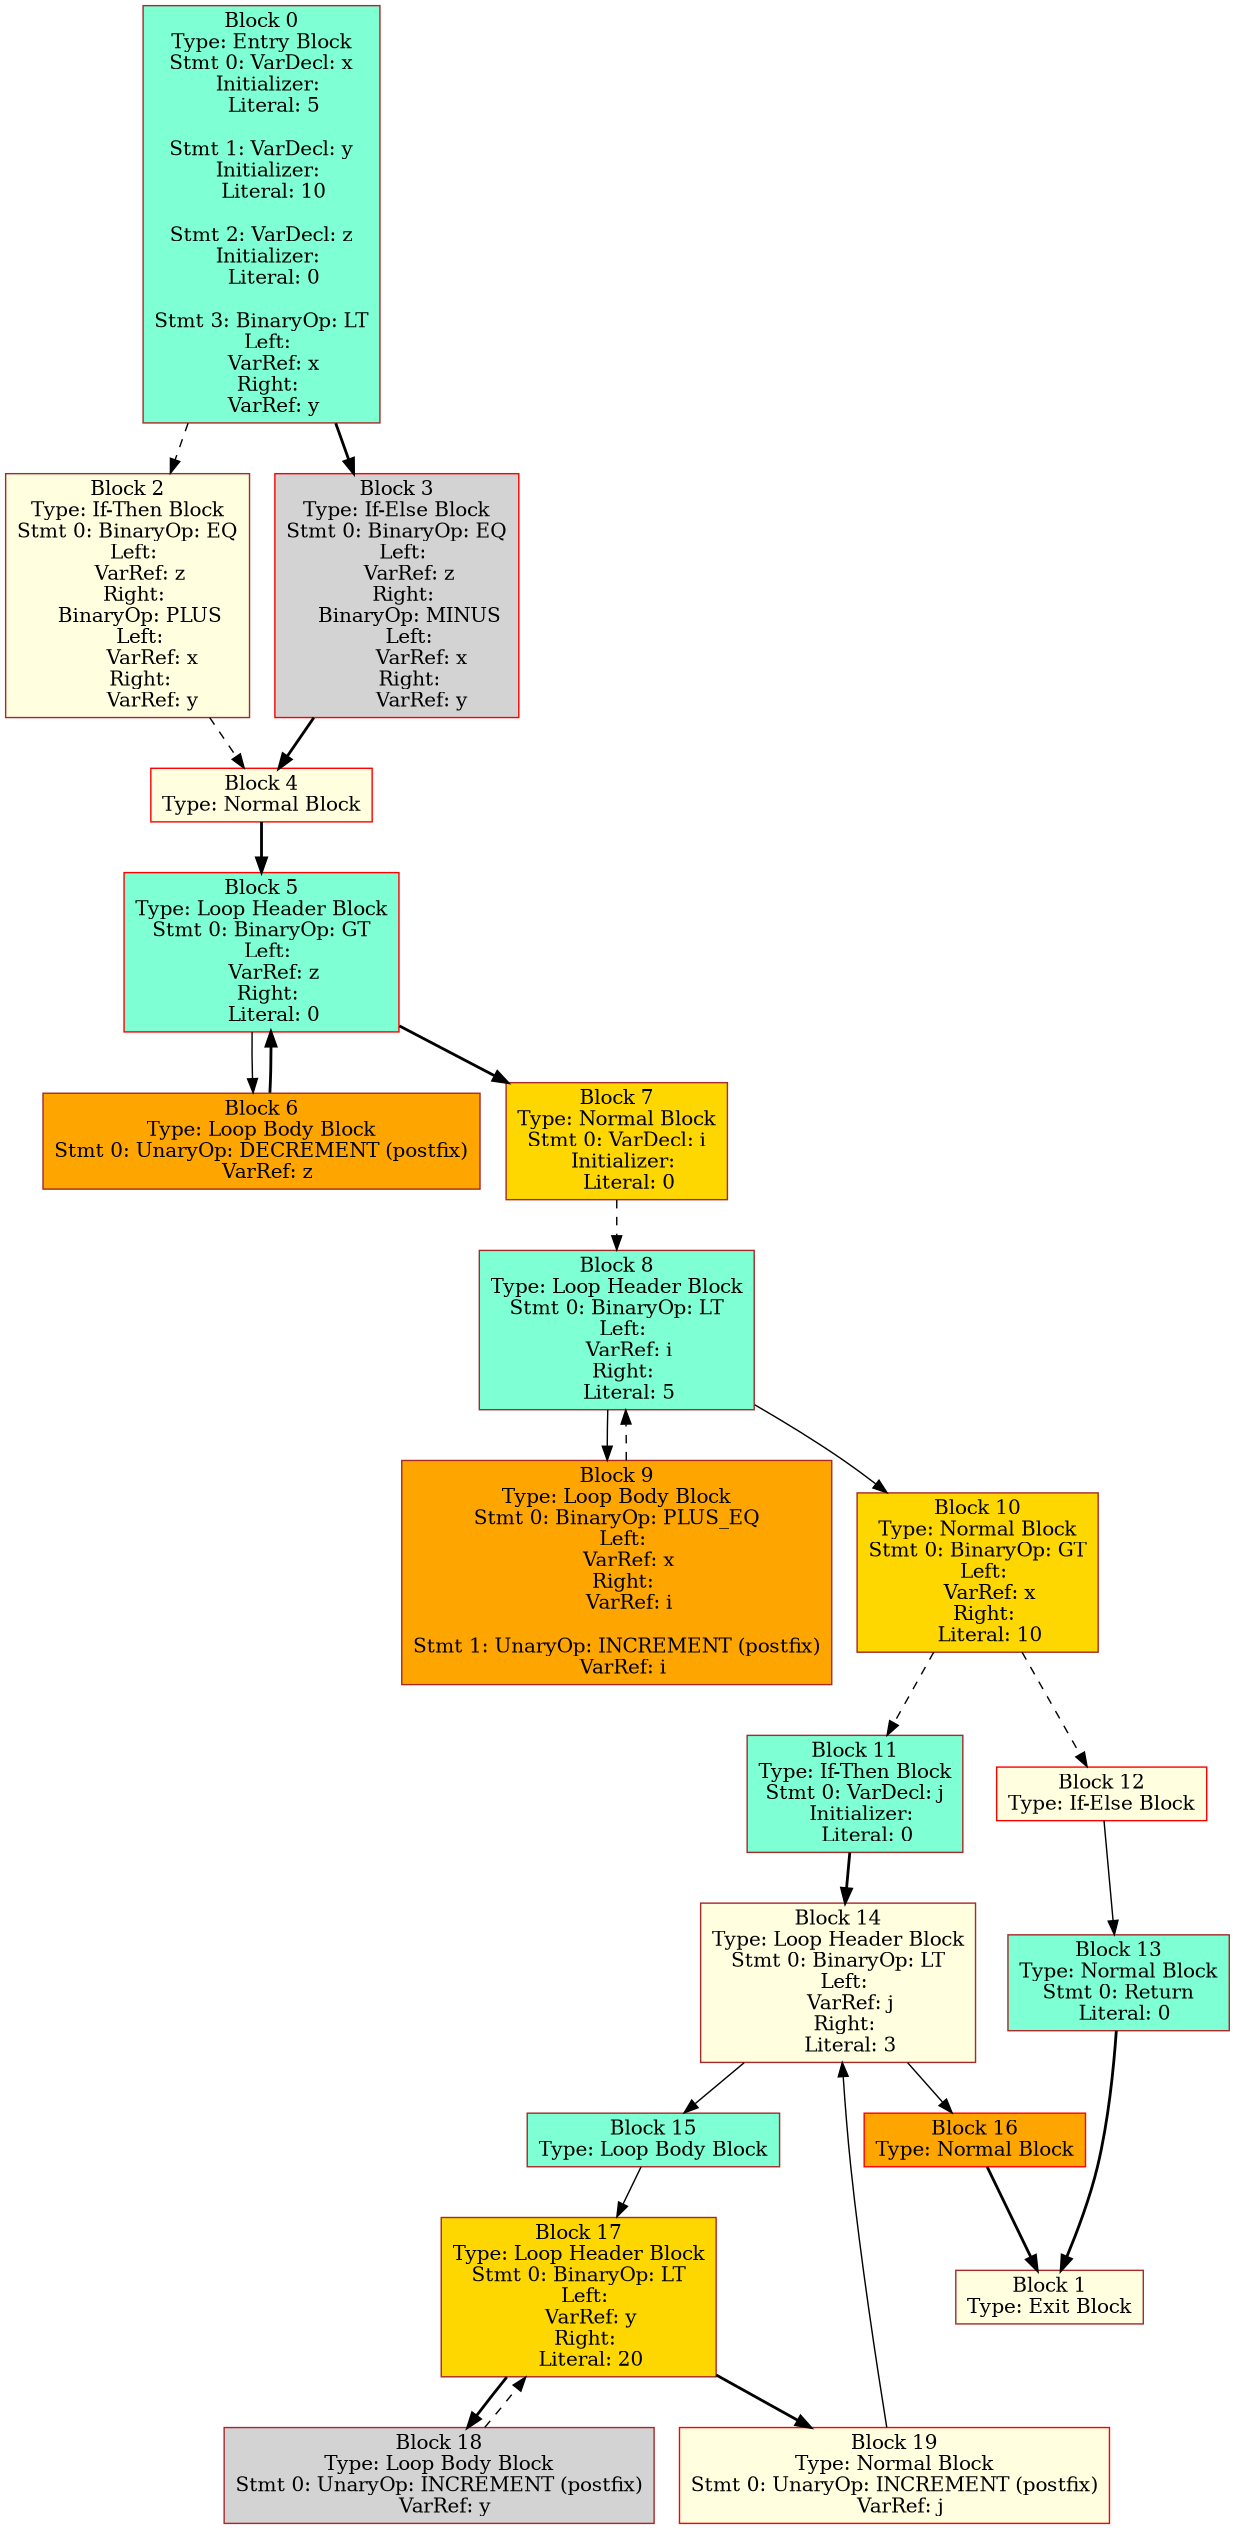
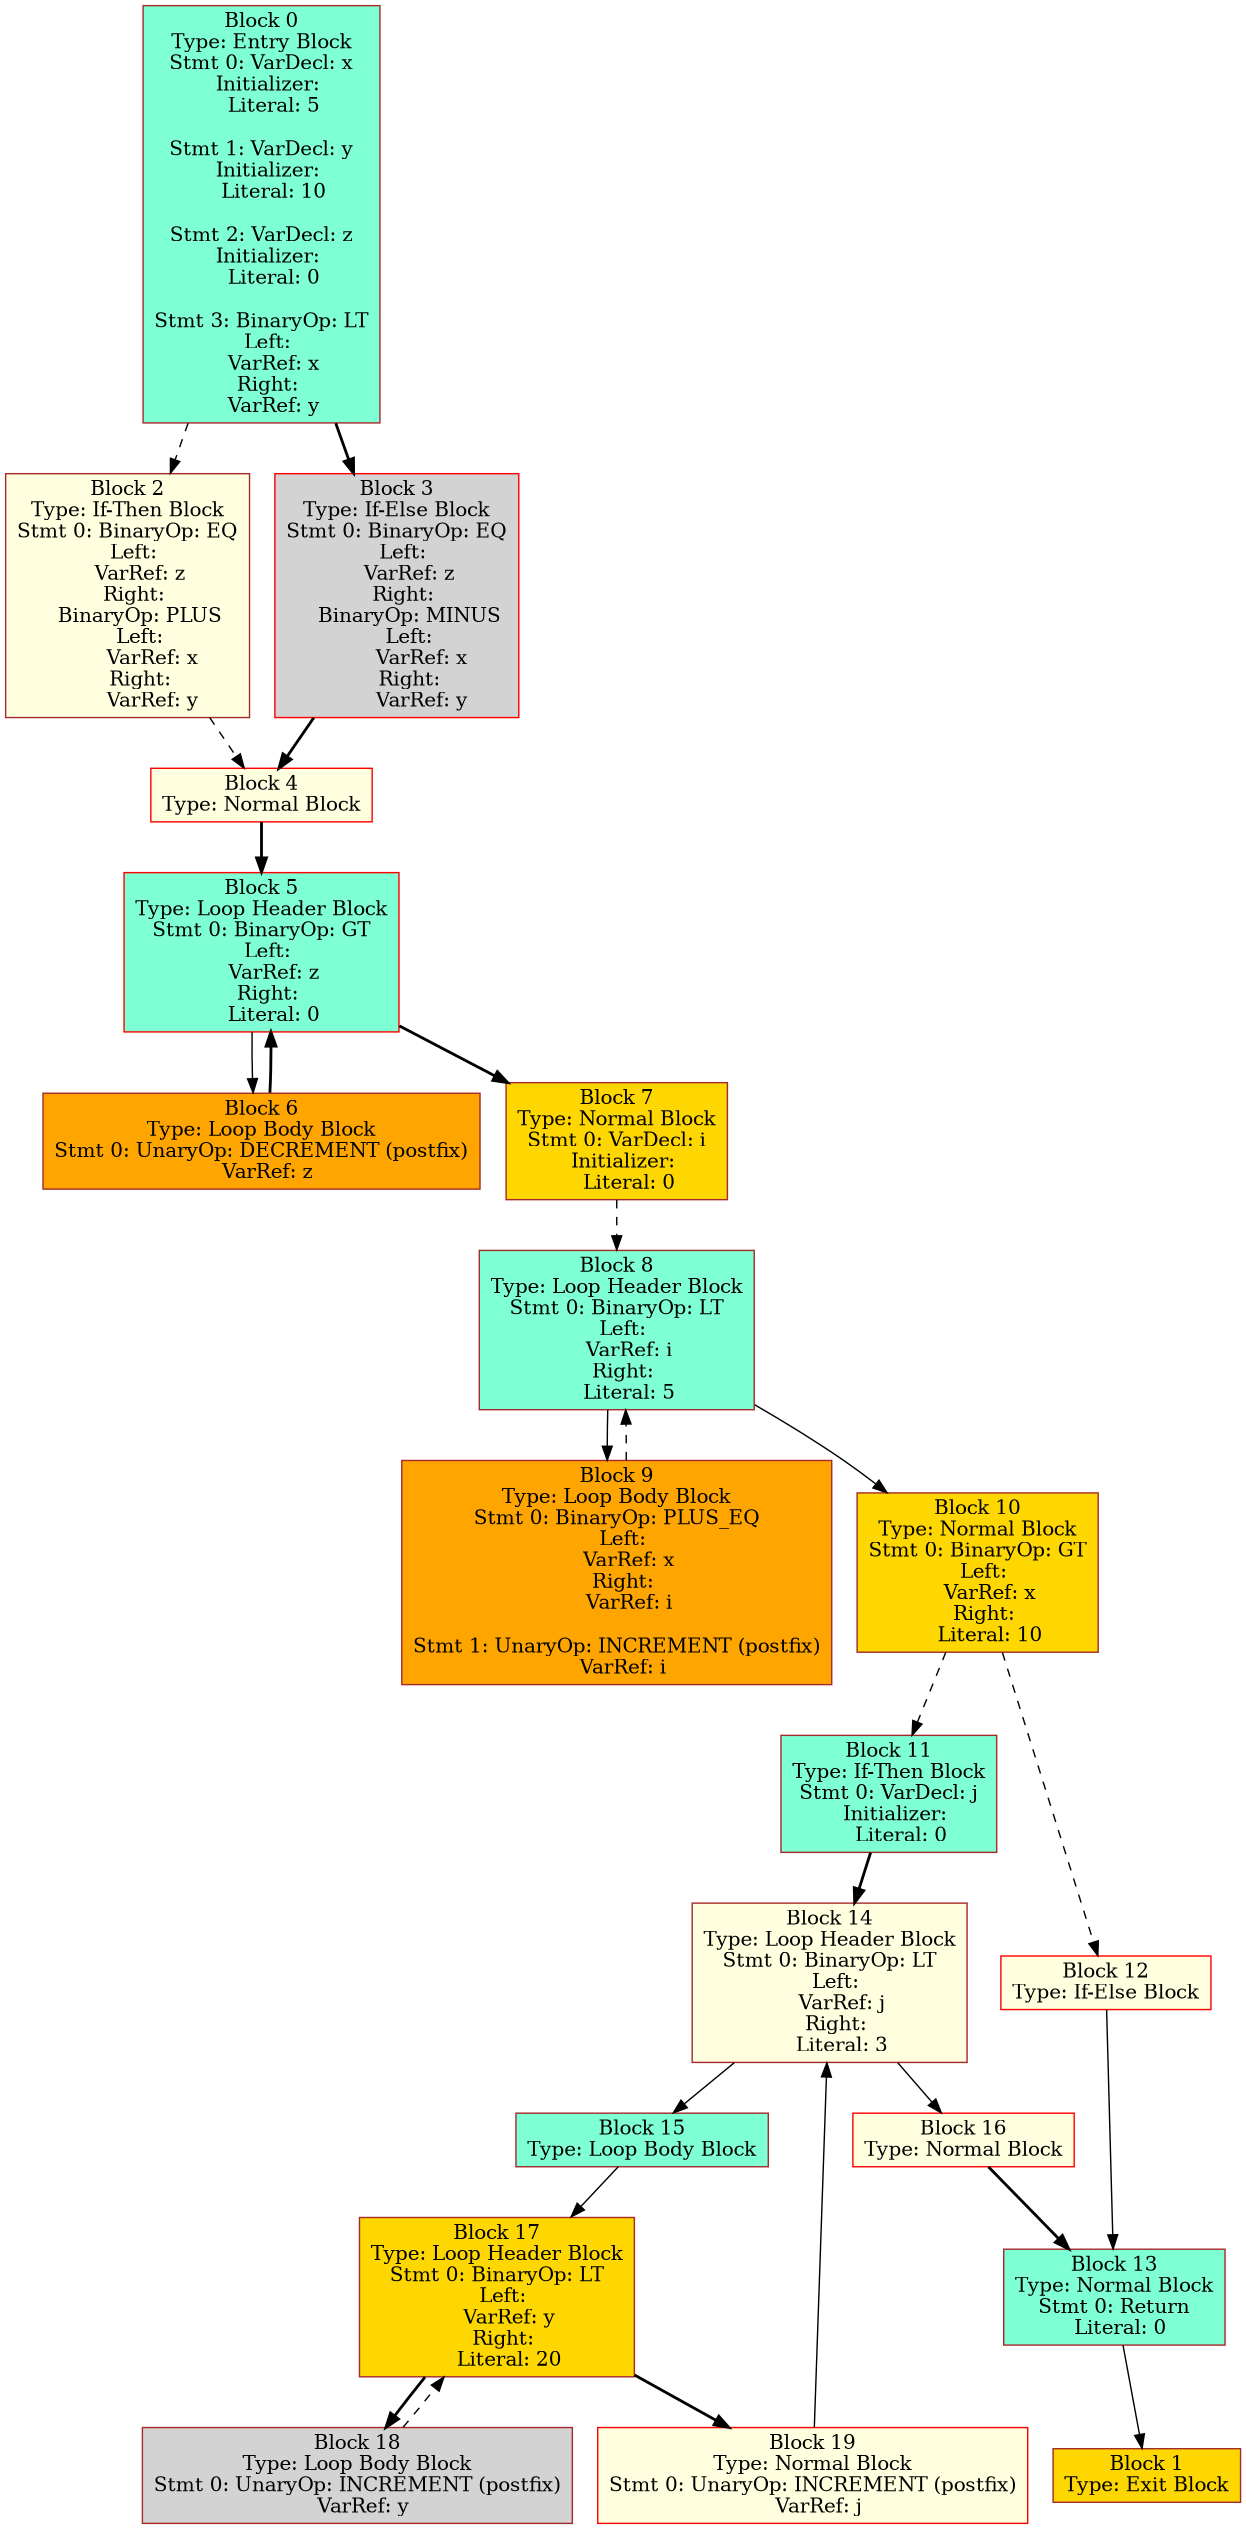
(975, 2140) -> (964, 2140)
(1102, 2146) -> (1131, 2390)
(1009, 2212) -> (1024, 2203)
(1050, 2297) -> (1147, 2475)
